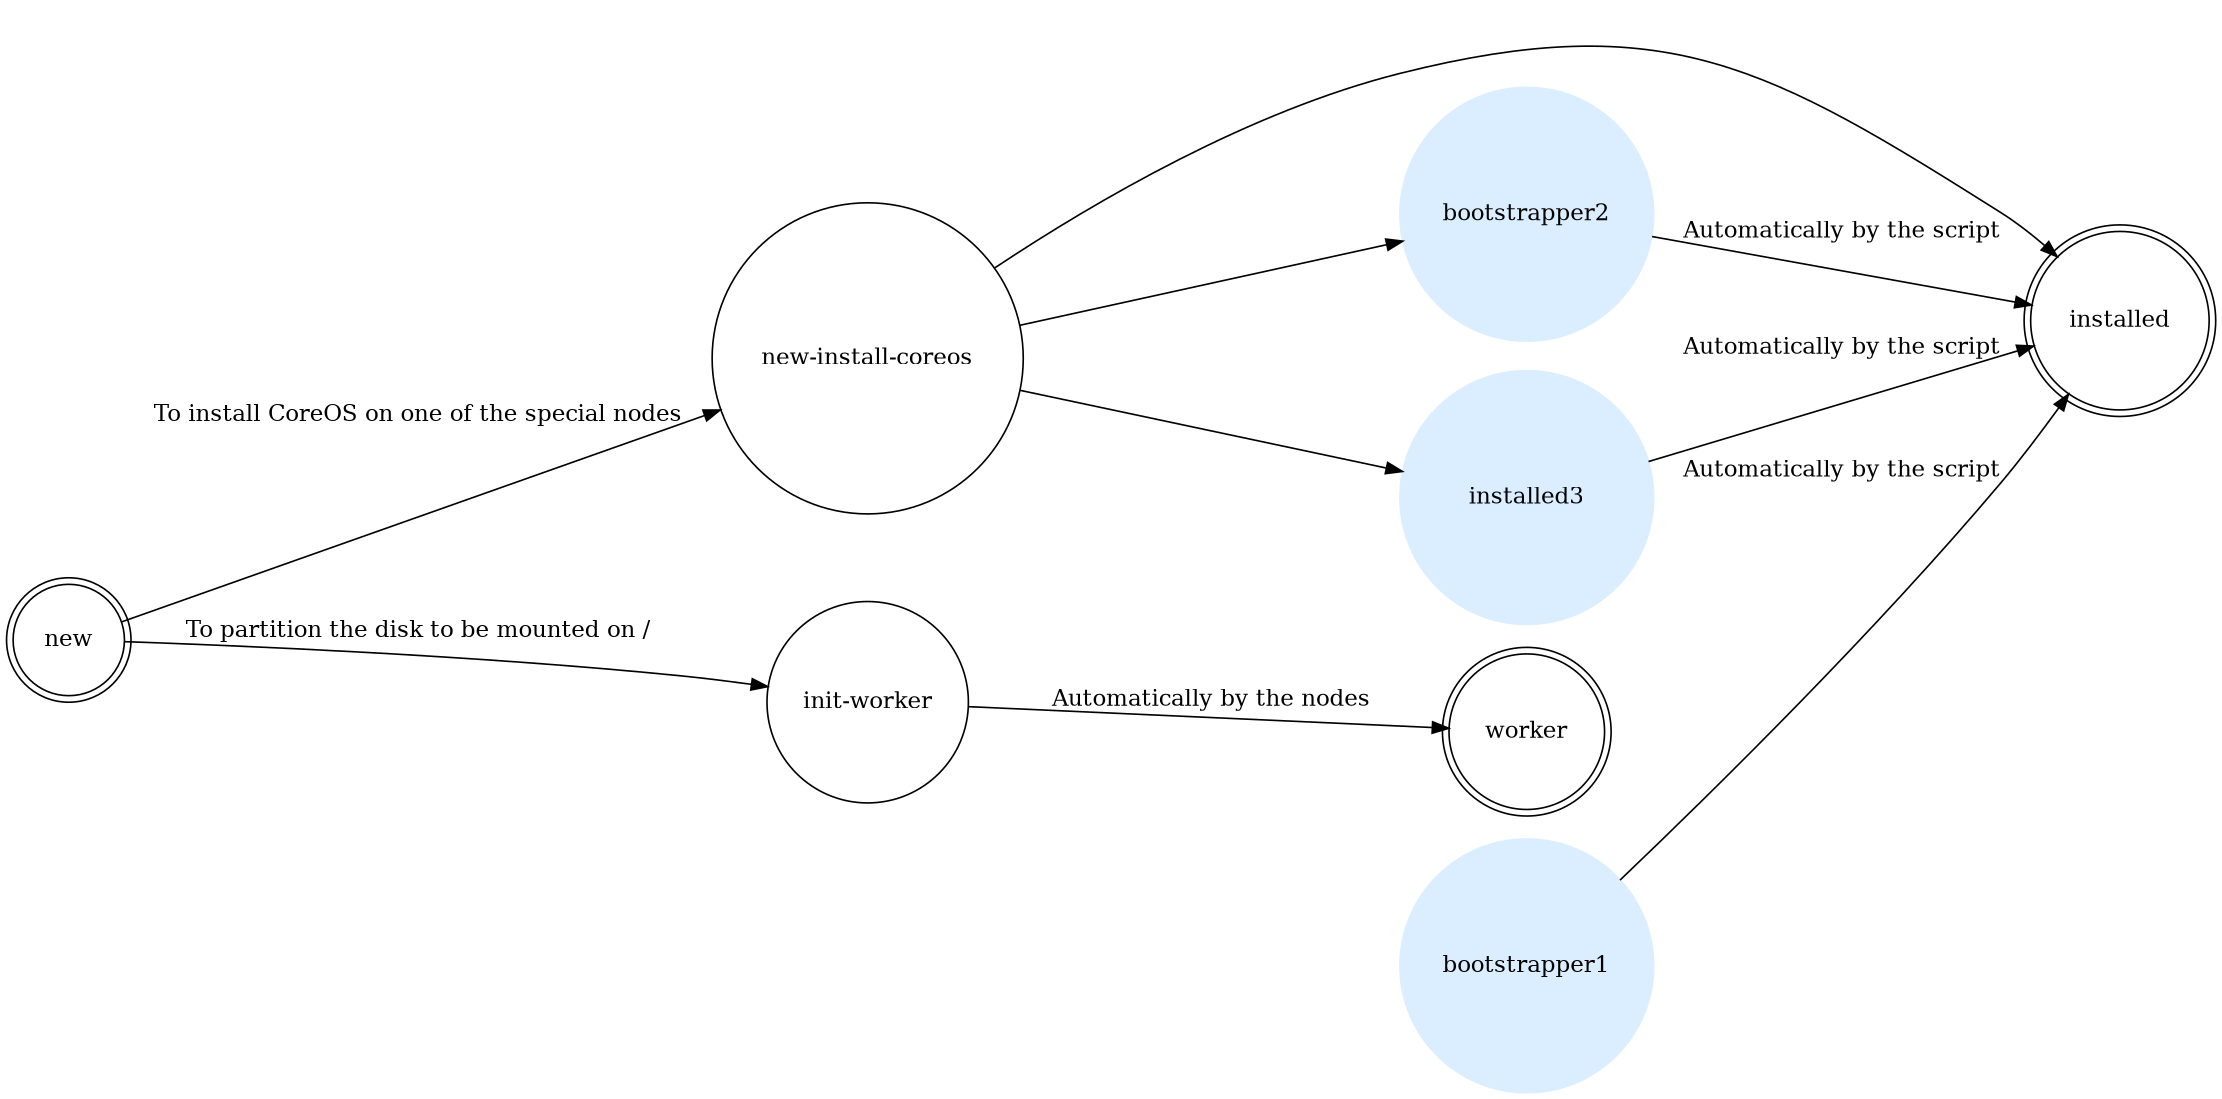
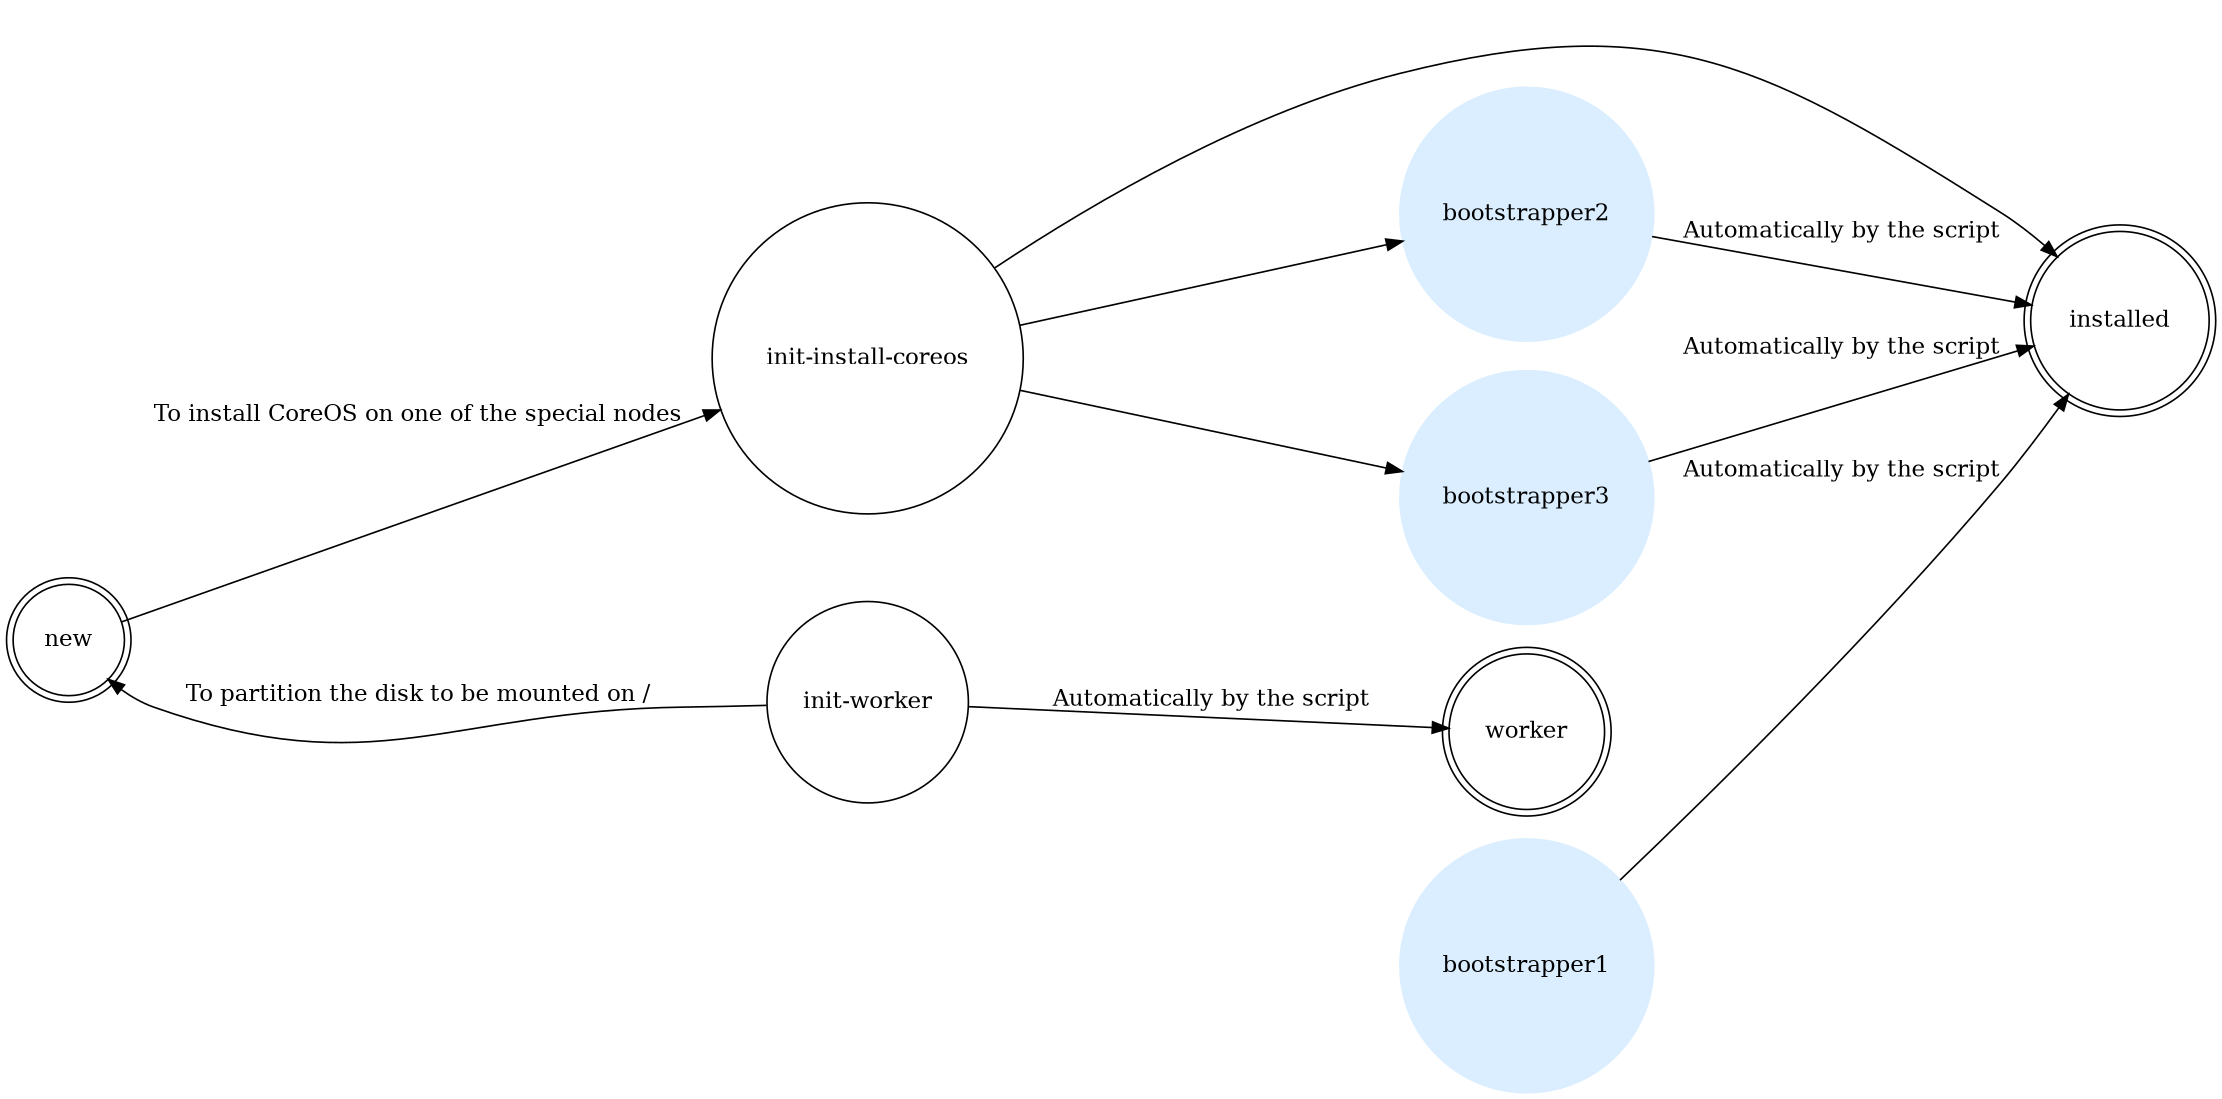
(868, 358) -> (868, 358)
(1527, 498) -> (1527, 498)
(438, 657) -> (440, 734)
(1212, 700) -> (1212, 700)
